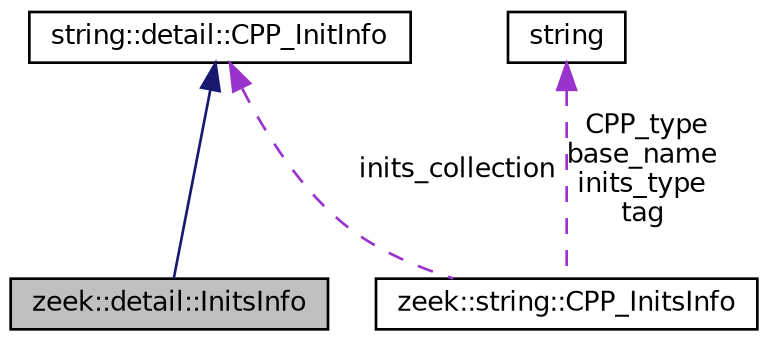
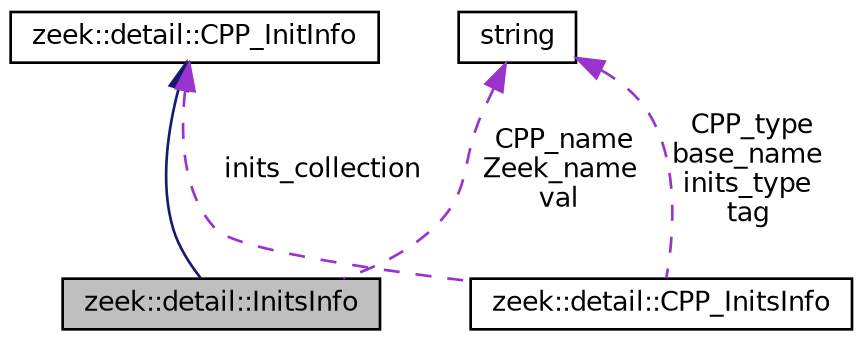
(220, 37) -> (195, 37)
none -> (449, 209)
(567, 304) -> (661, 304)
